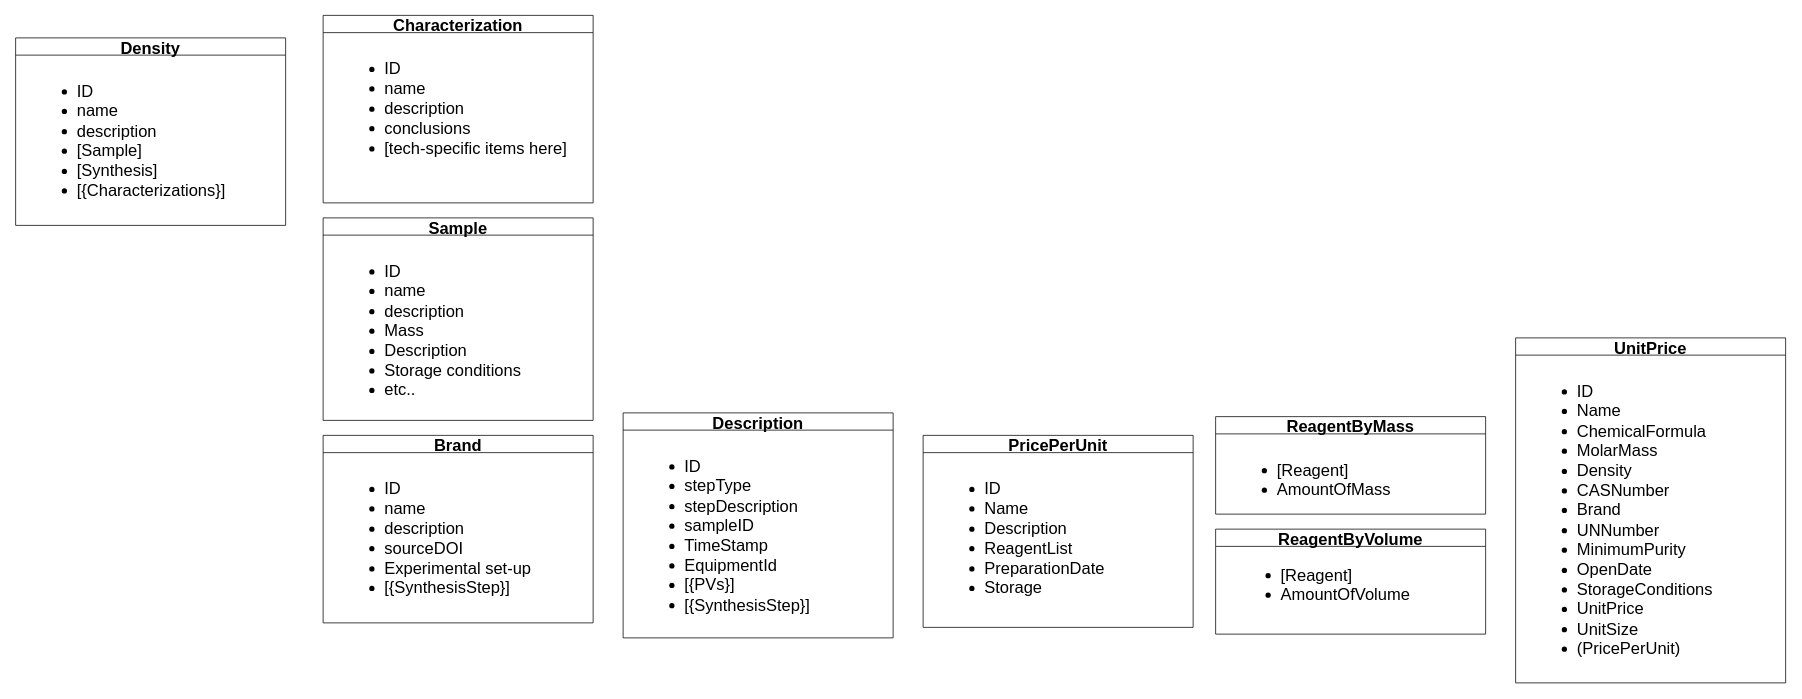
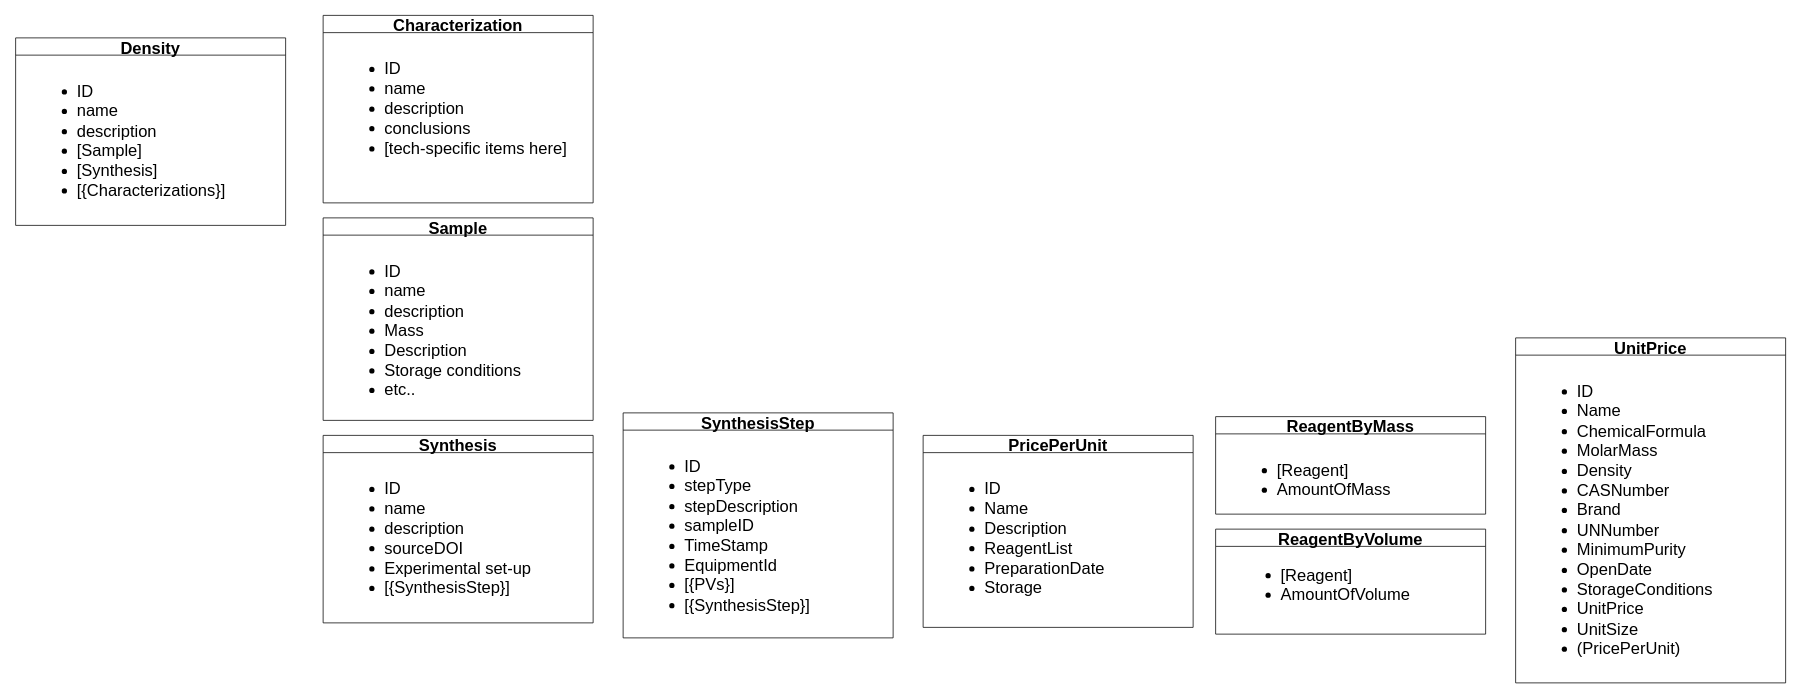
(758, 423) -> (758, 423)
(458, 446) -> (458, 446)
